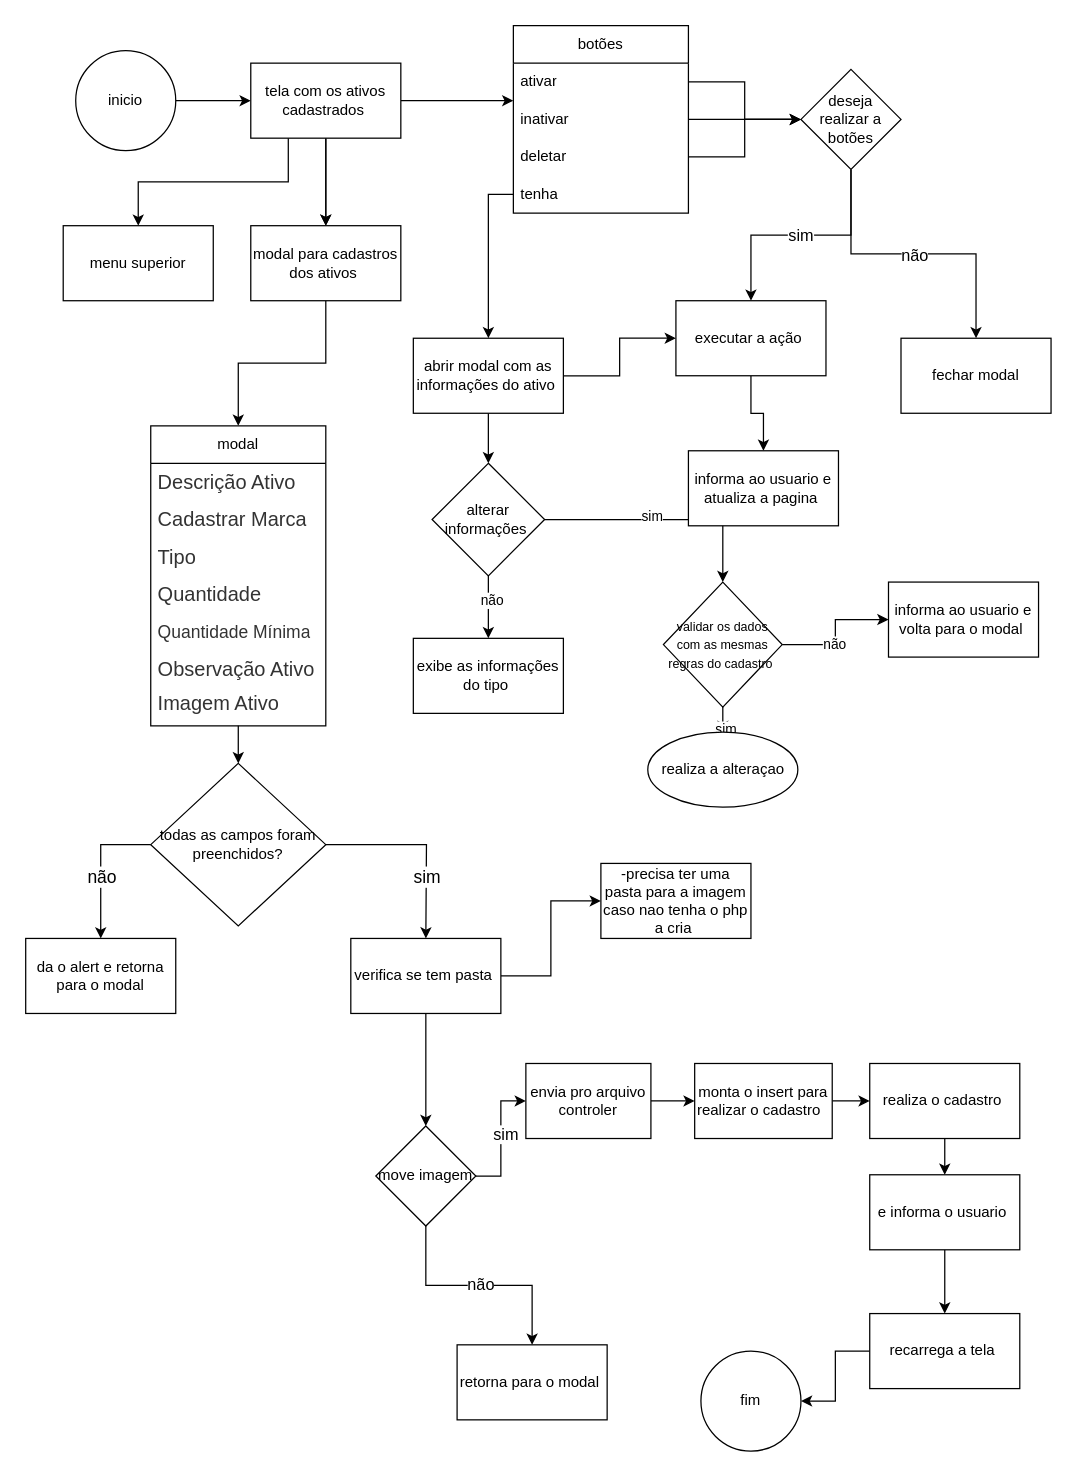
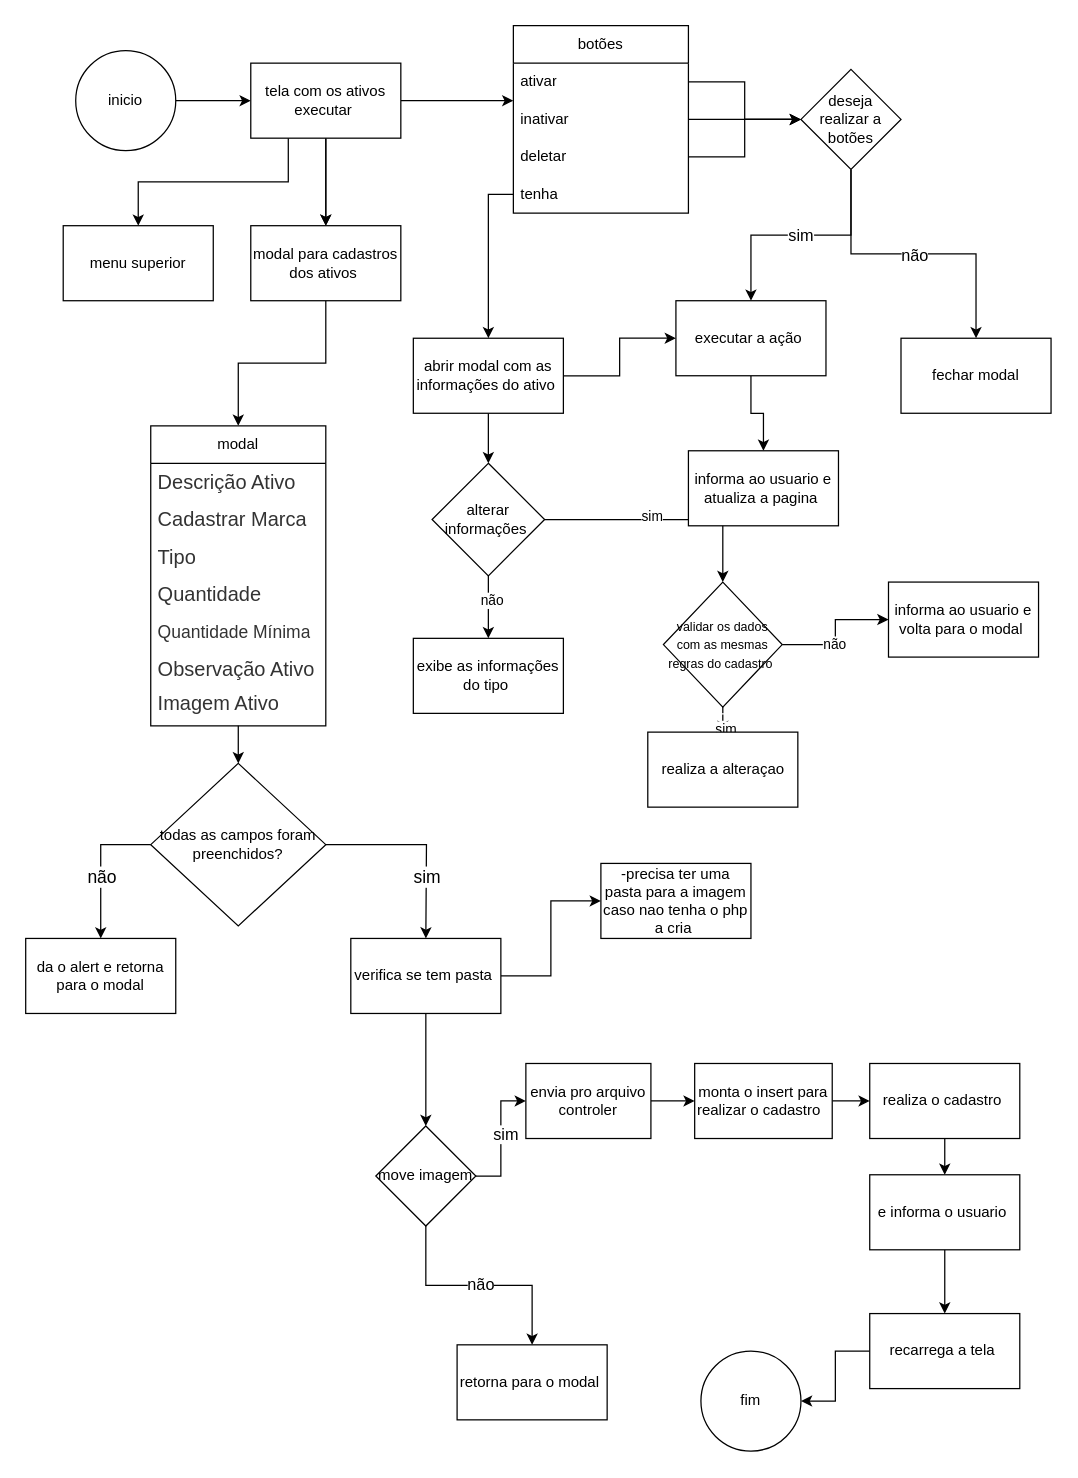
(326, 101) -> (326, 101)
(723, 716) -> (723, 716)
(723, 769) -> (723, 769)
